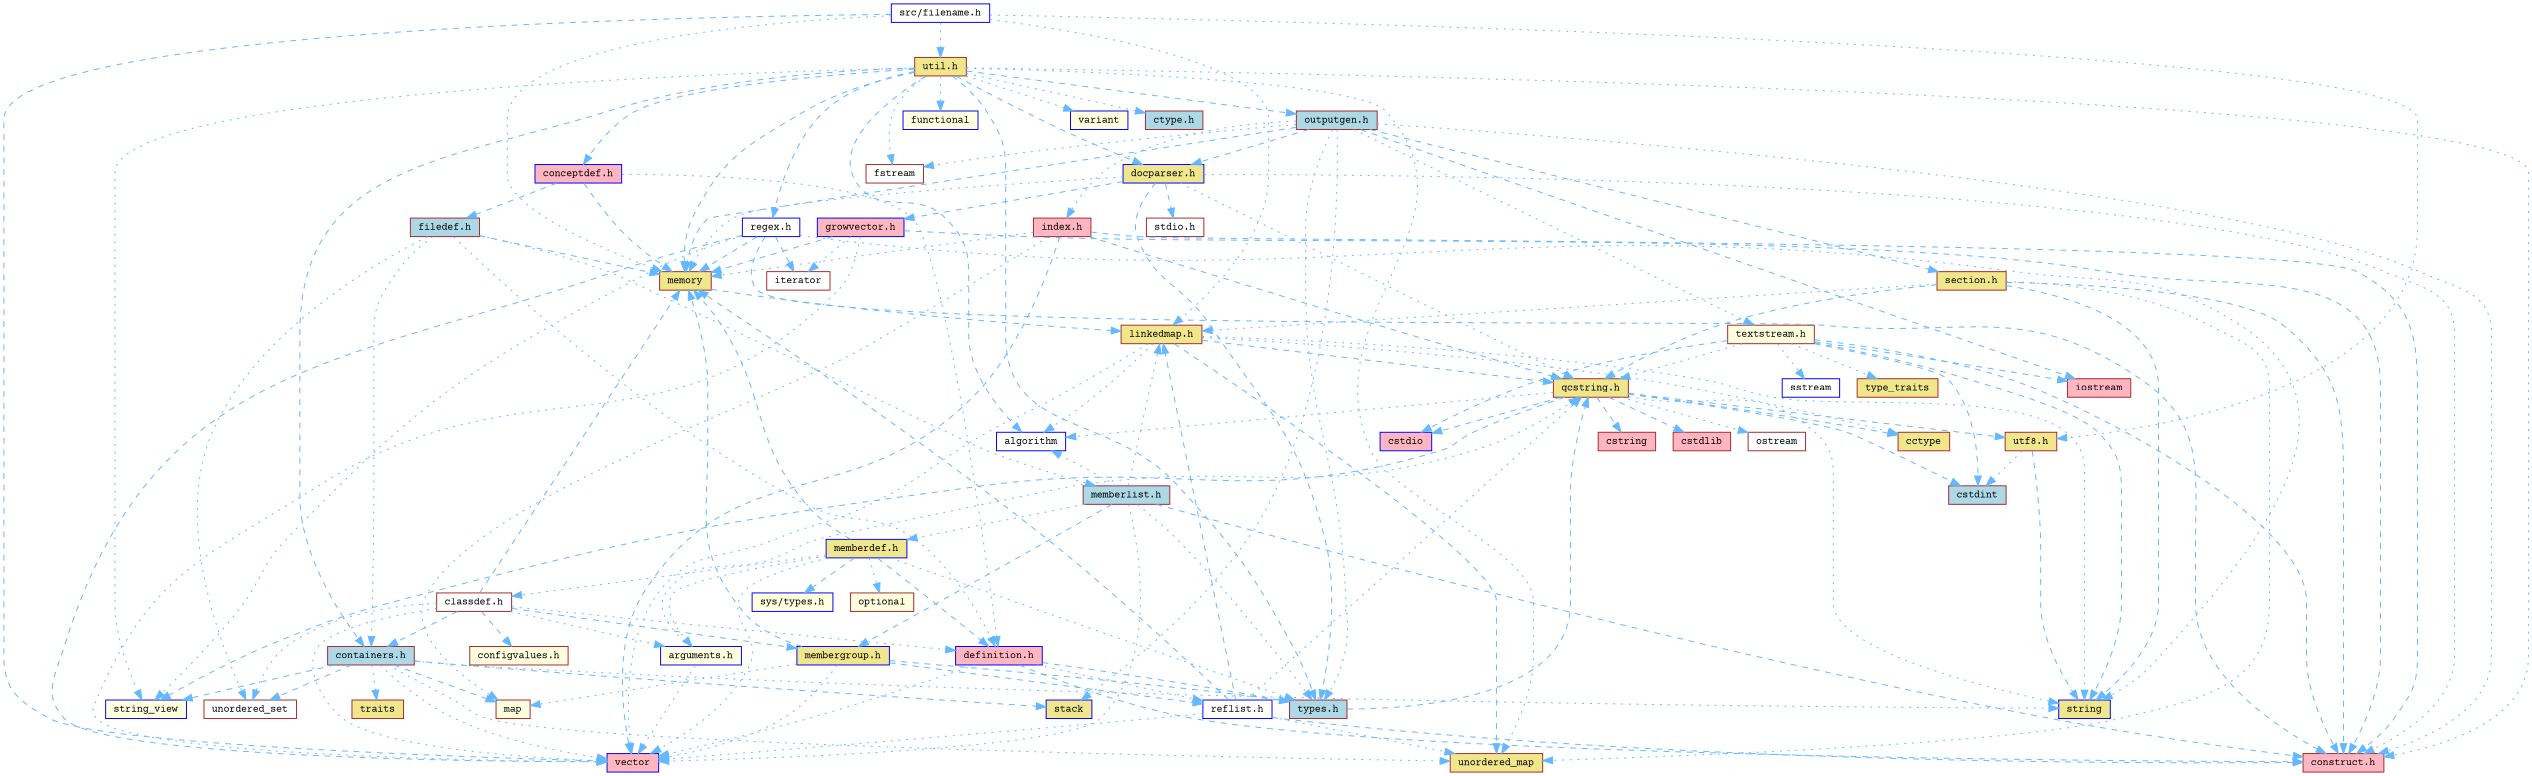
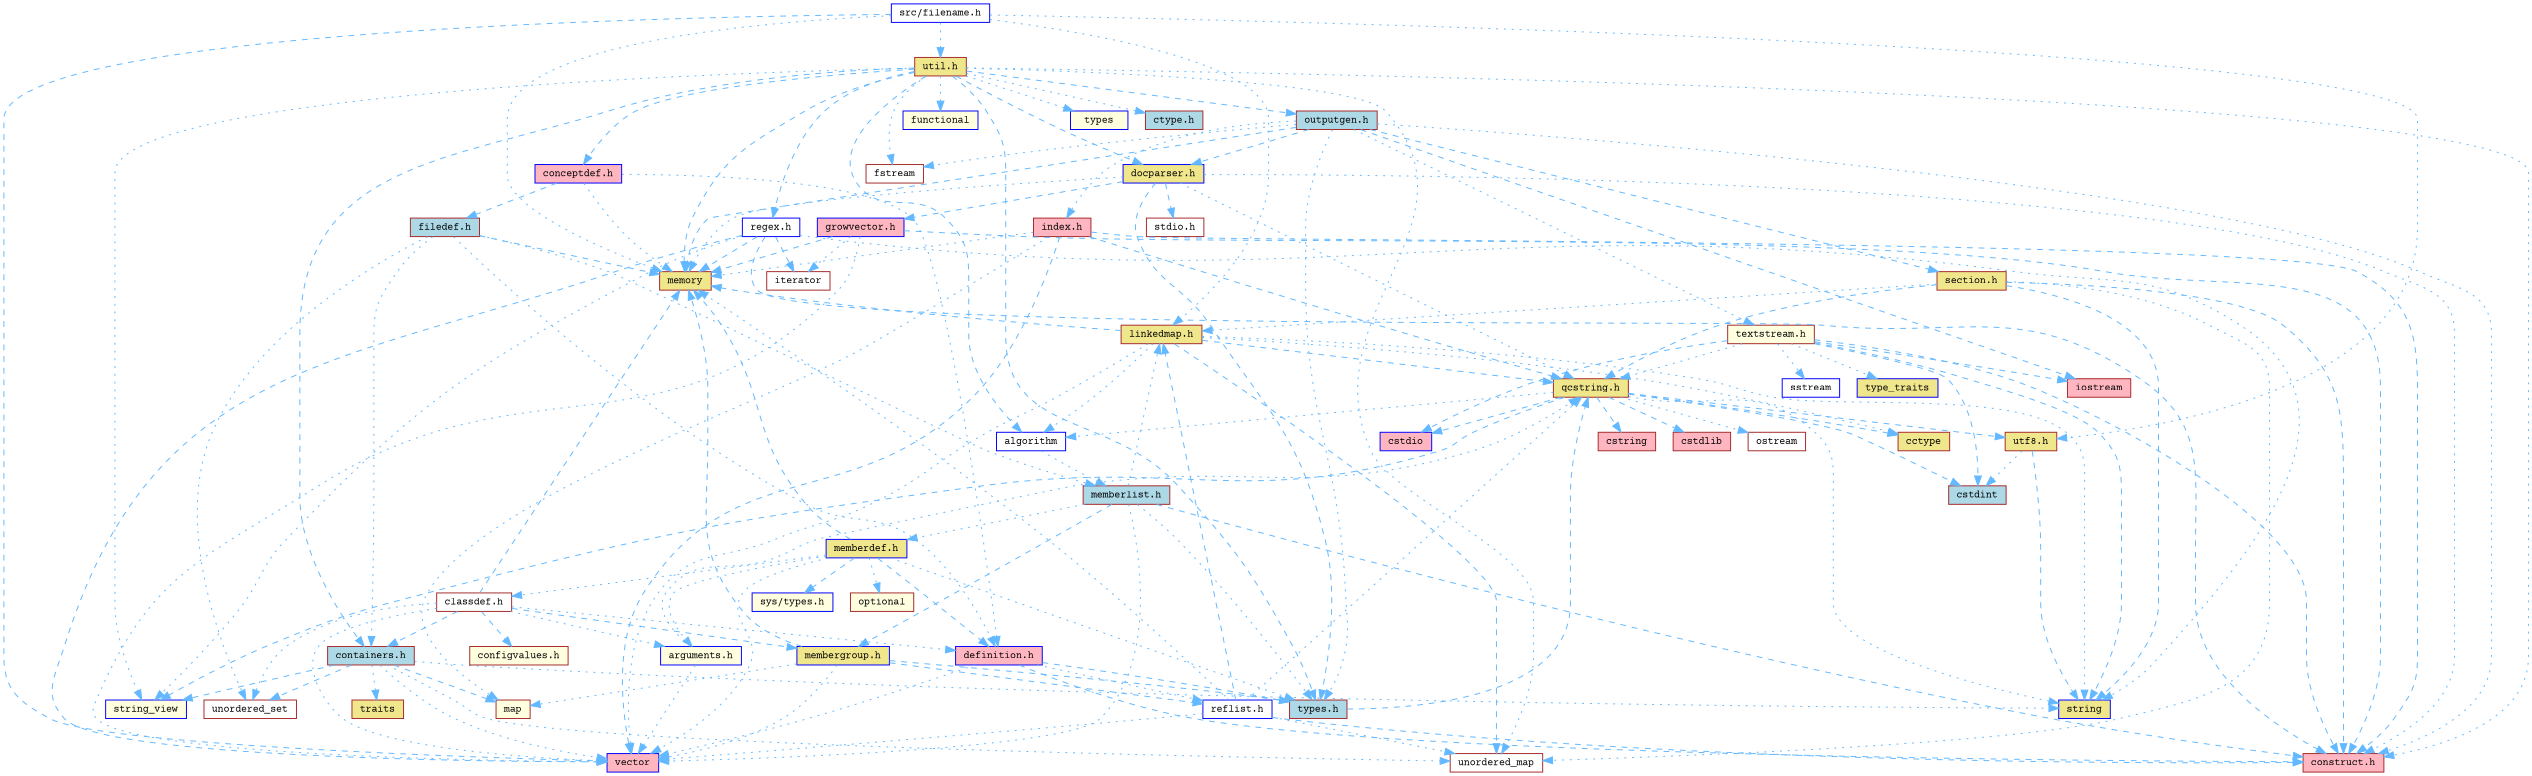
(1099, 120) -> (1099, 120)
(620, 229) -> (620, 229)
(981, 321) -> (921, 313)
(1898, 388) -> (1898, 388)
(1088, 470) -> (1069, 467)
(991, 495) -> (991, 495)
(1069, 709) -> none
(1496, 763) -> (1496, 763)
